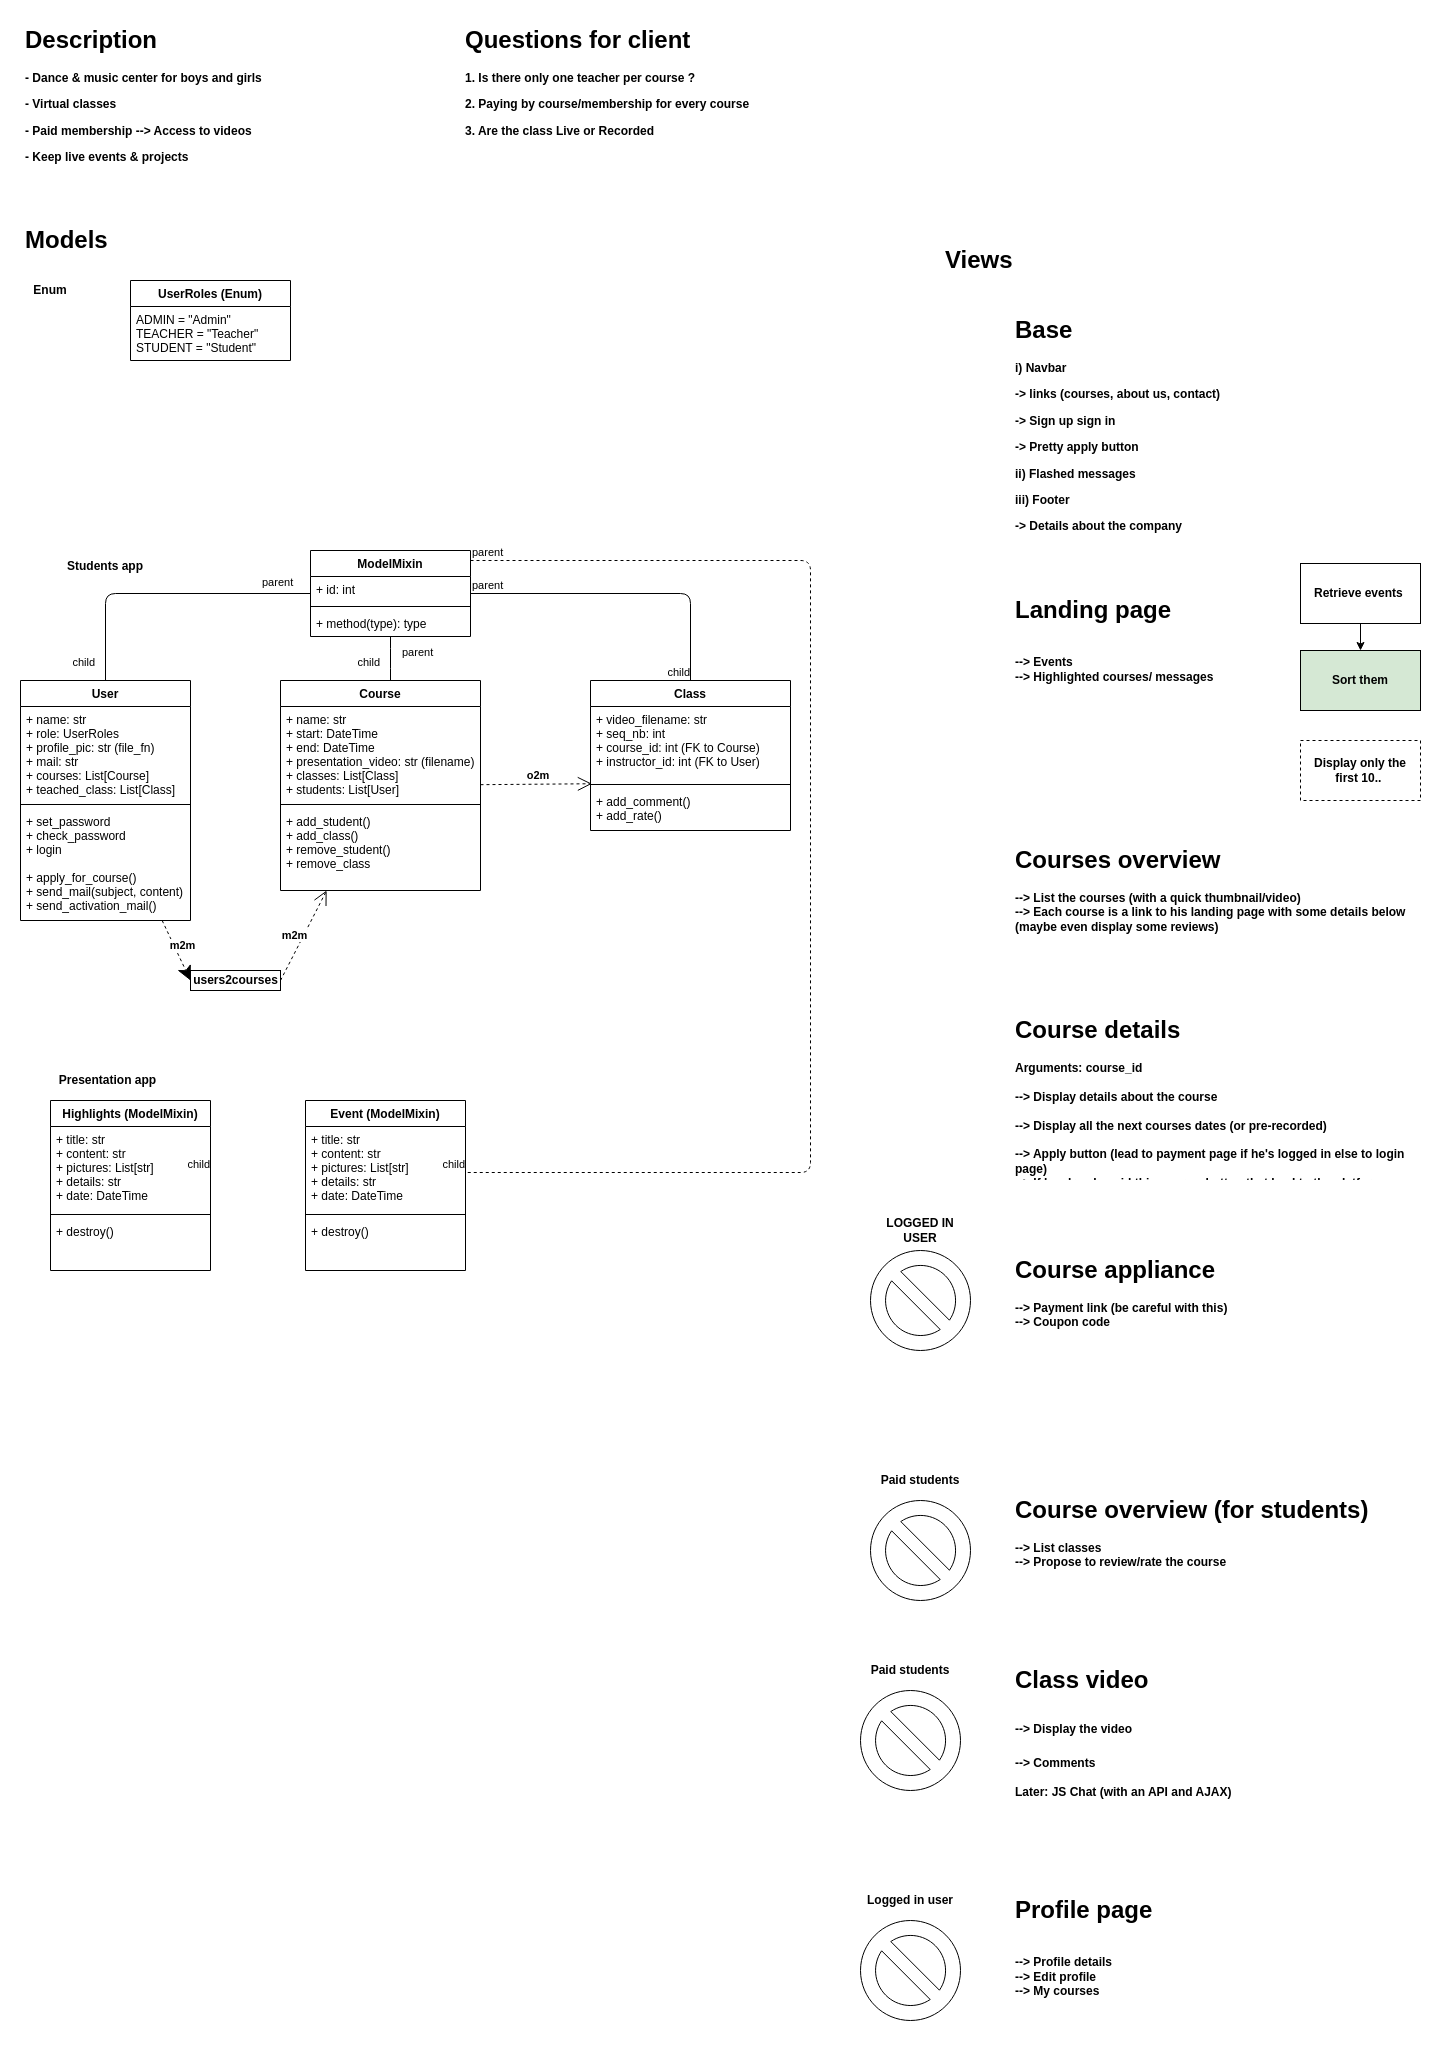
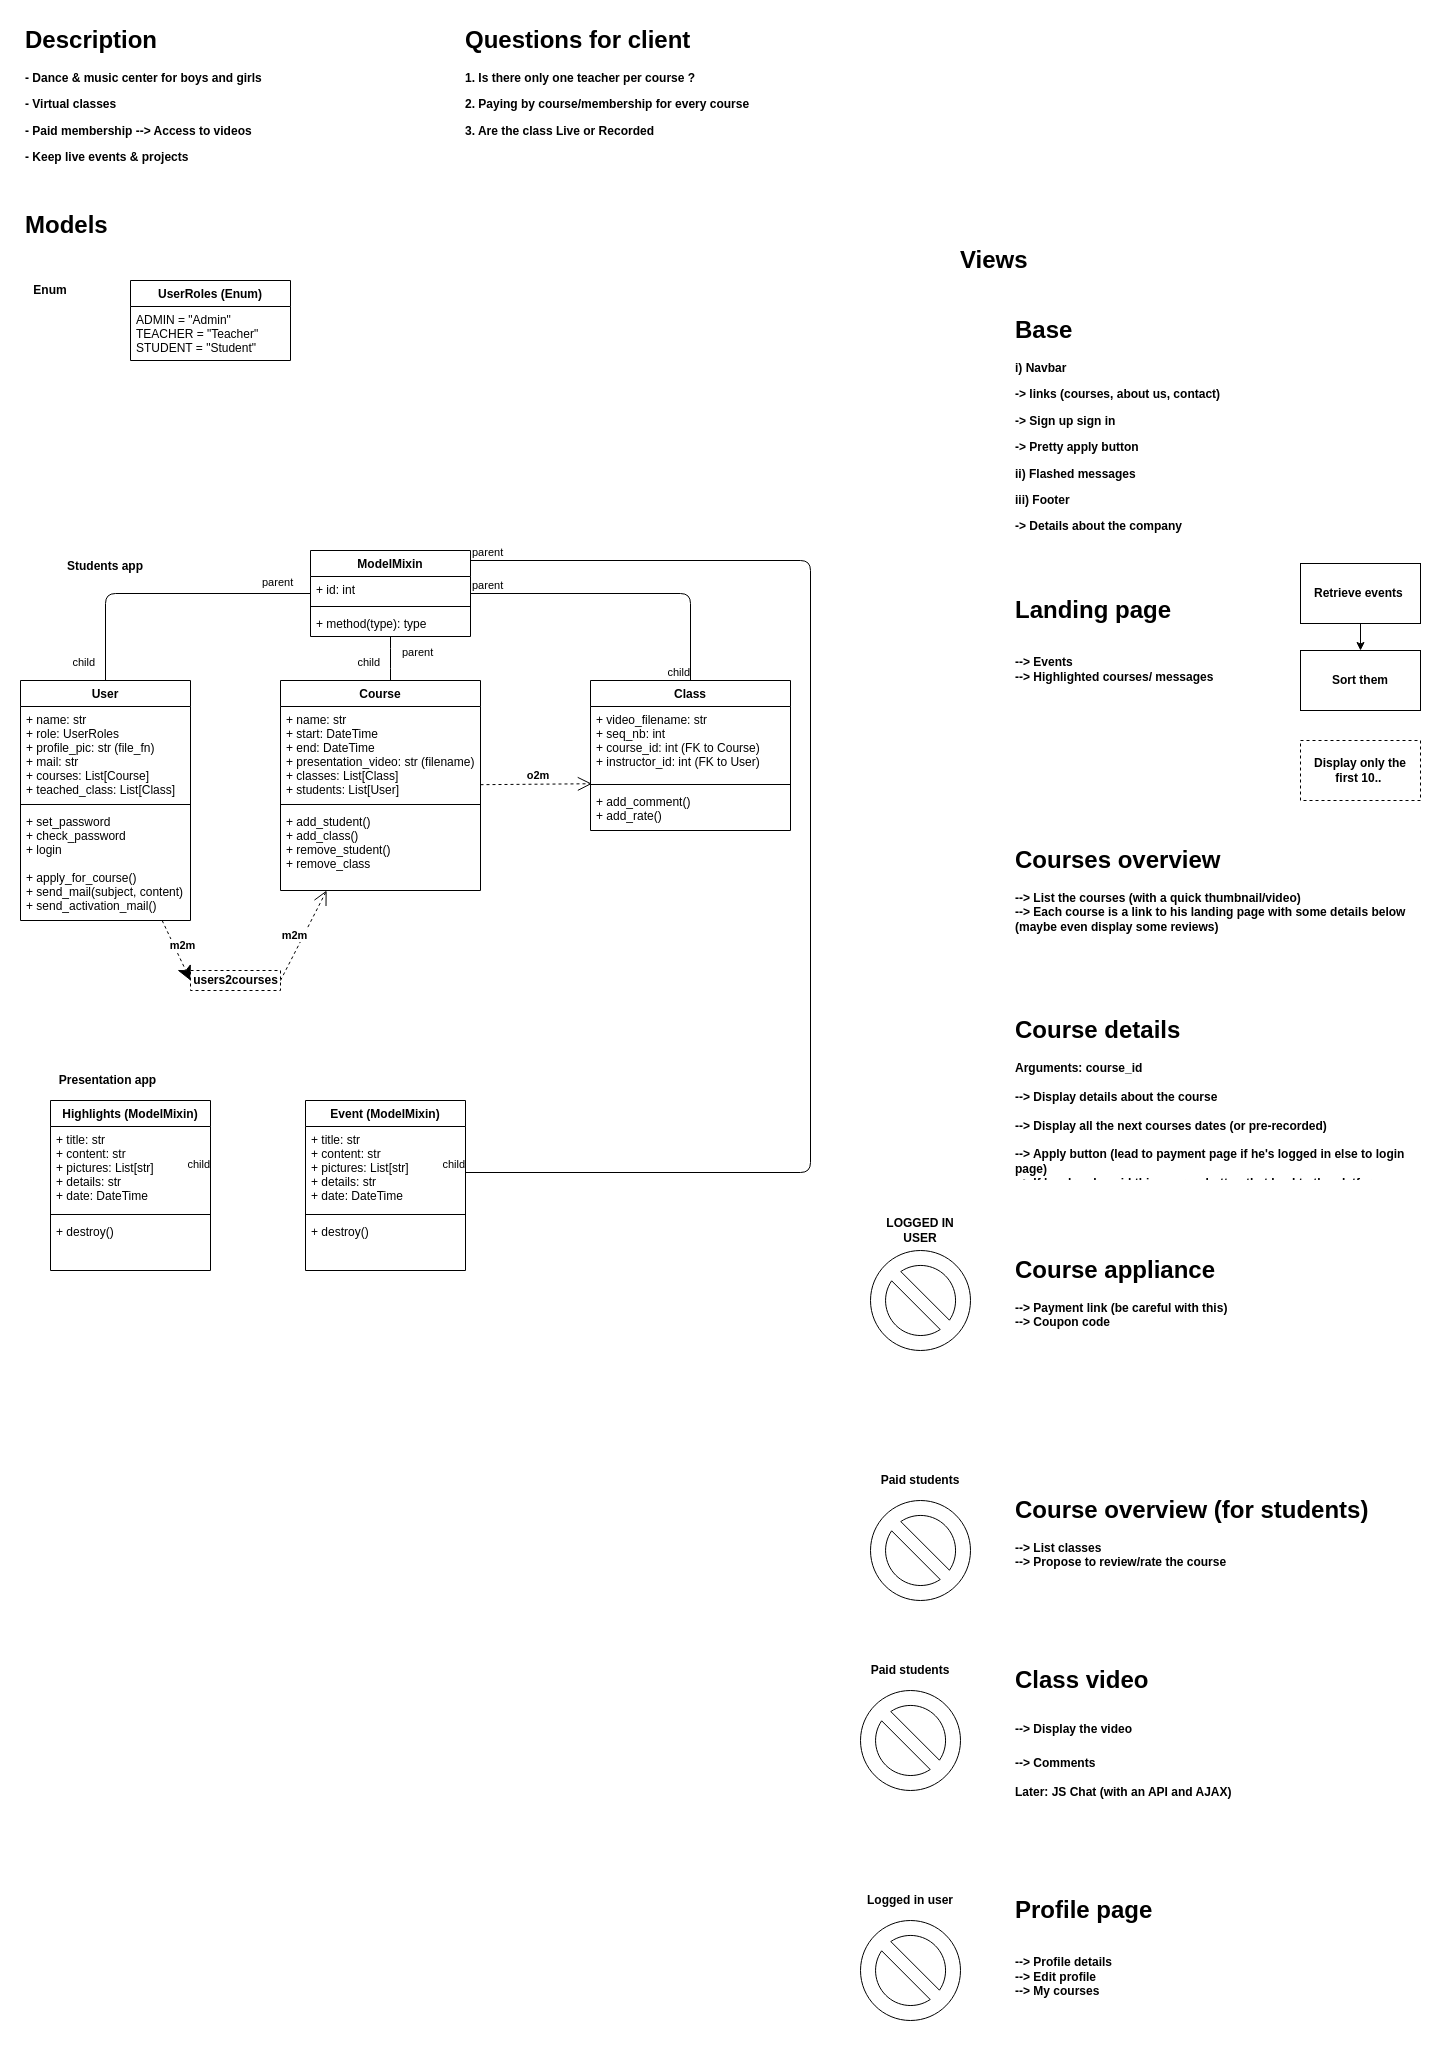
(116, 236) -> (116, 221)
(1036, 256) -> (1051, 256)
(1361, 681) -> (1361, 681)
(811, 869) -> (811, 869)
(236, 981) -> (236, 981)
